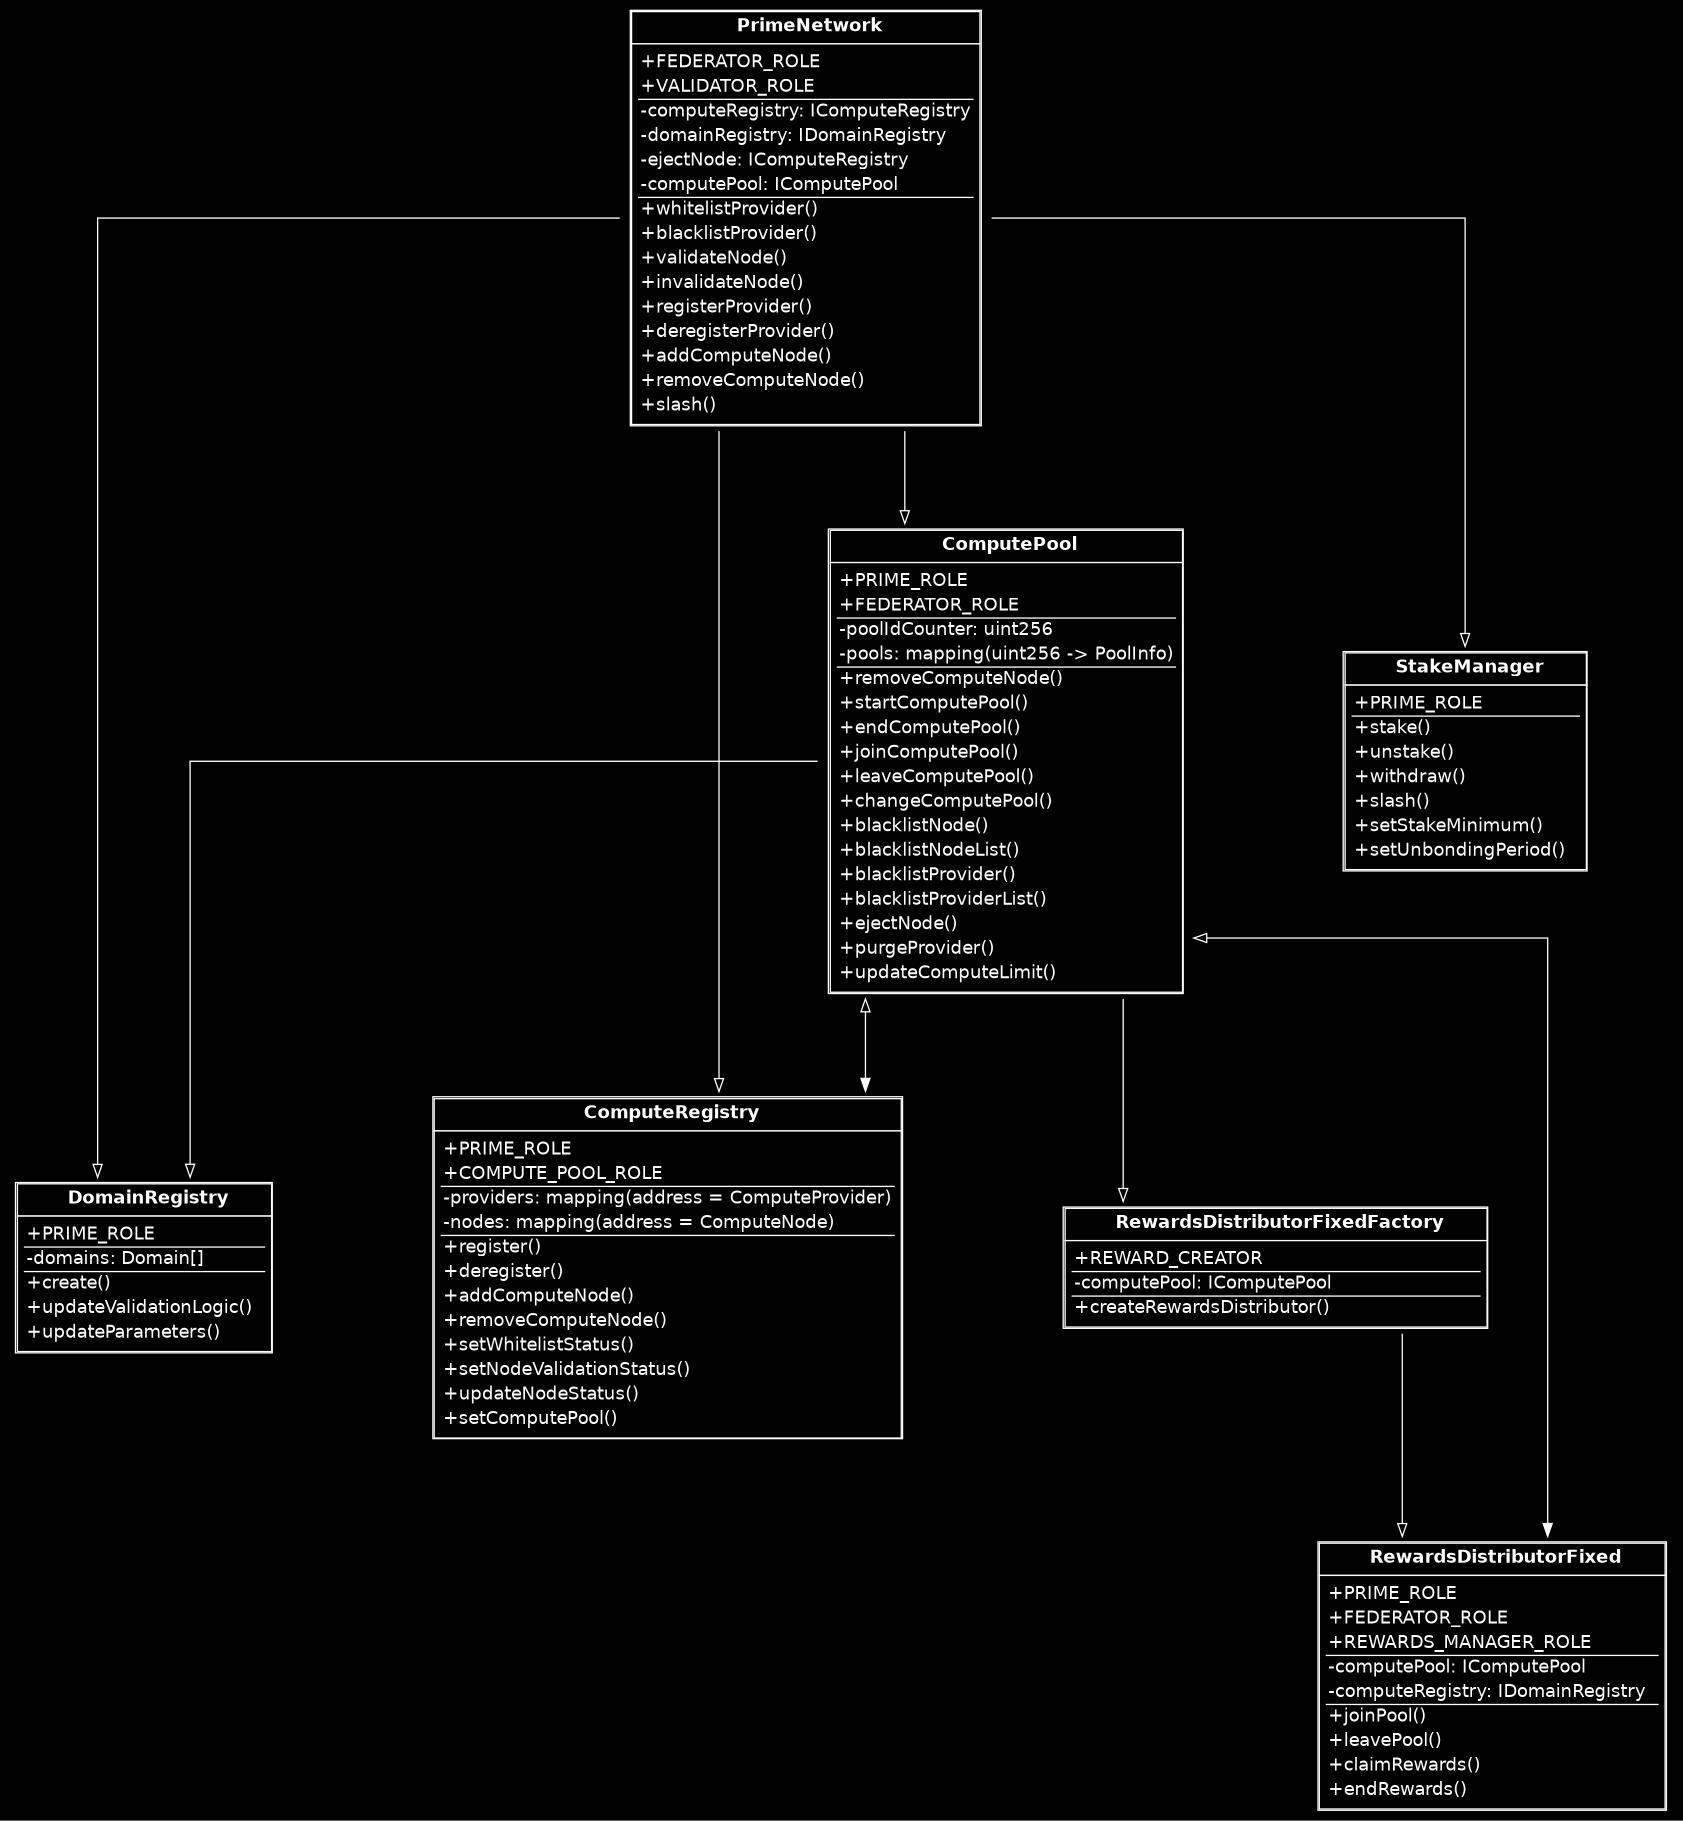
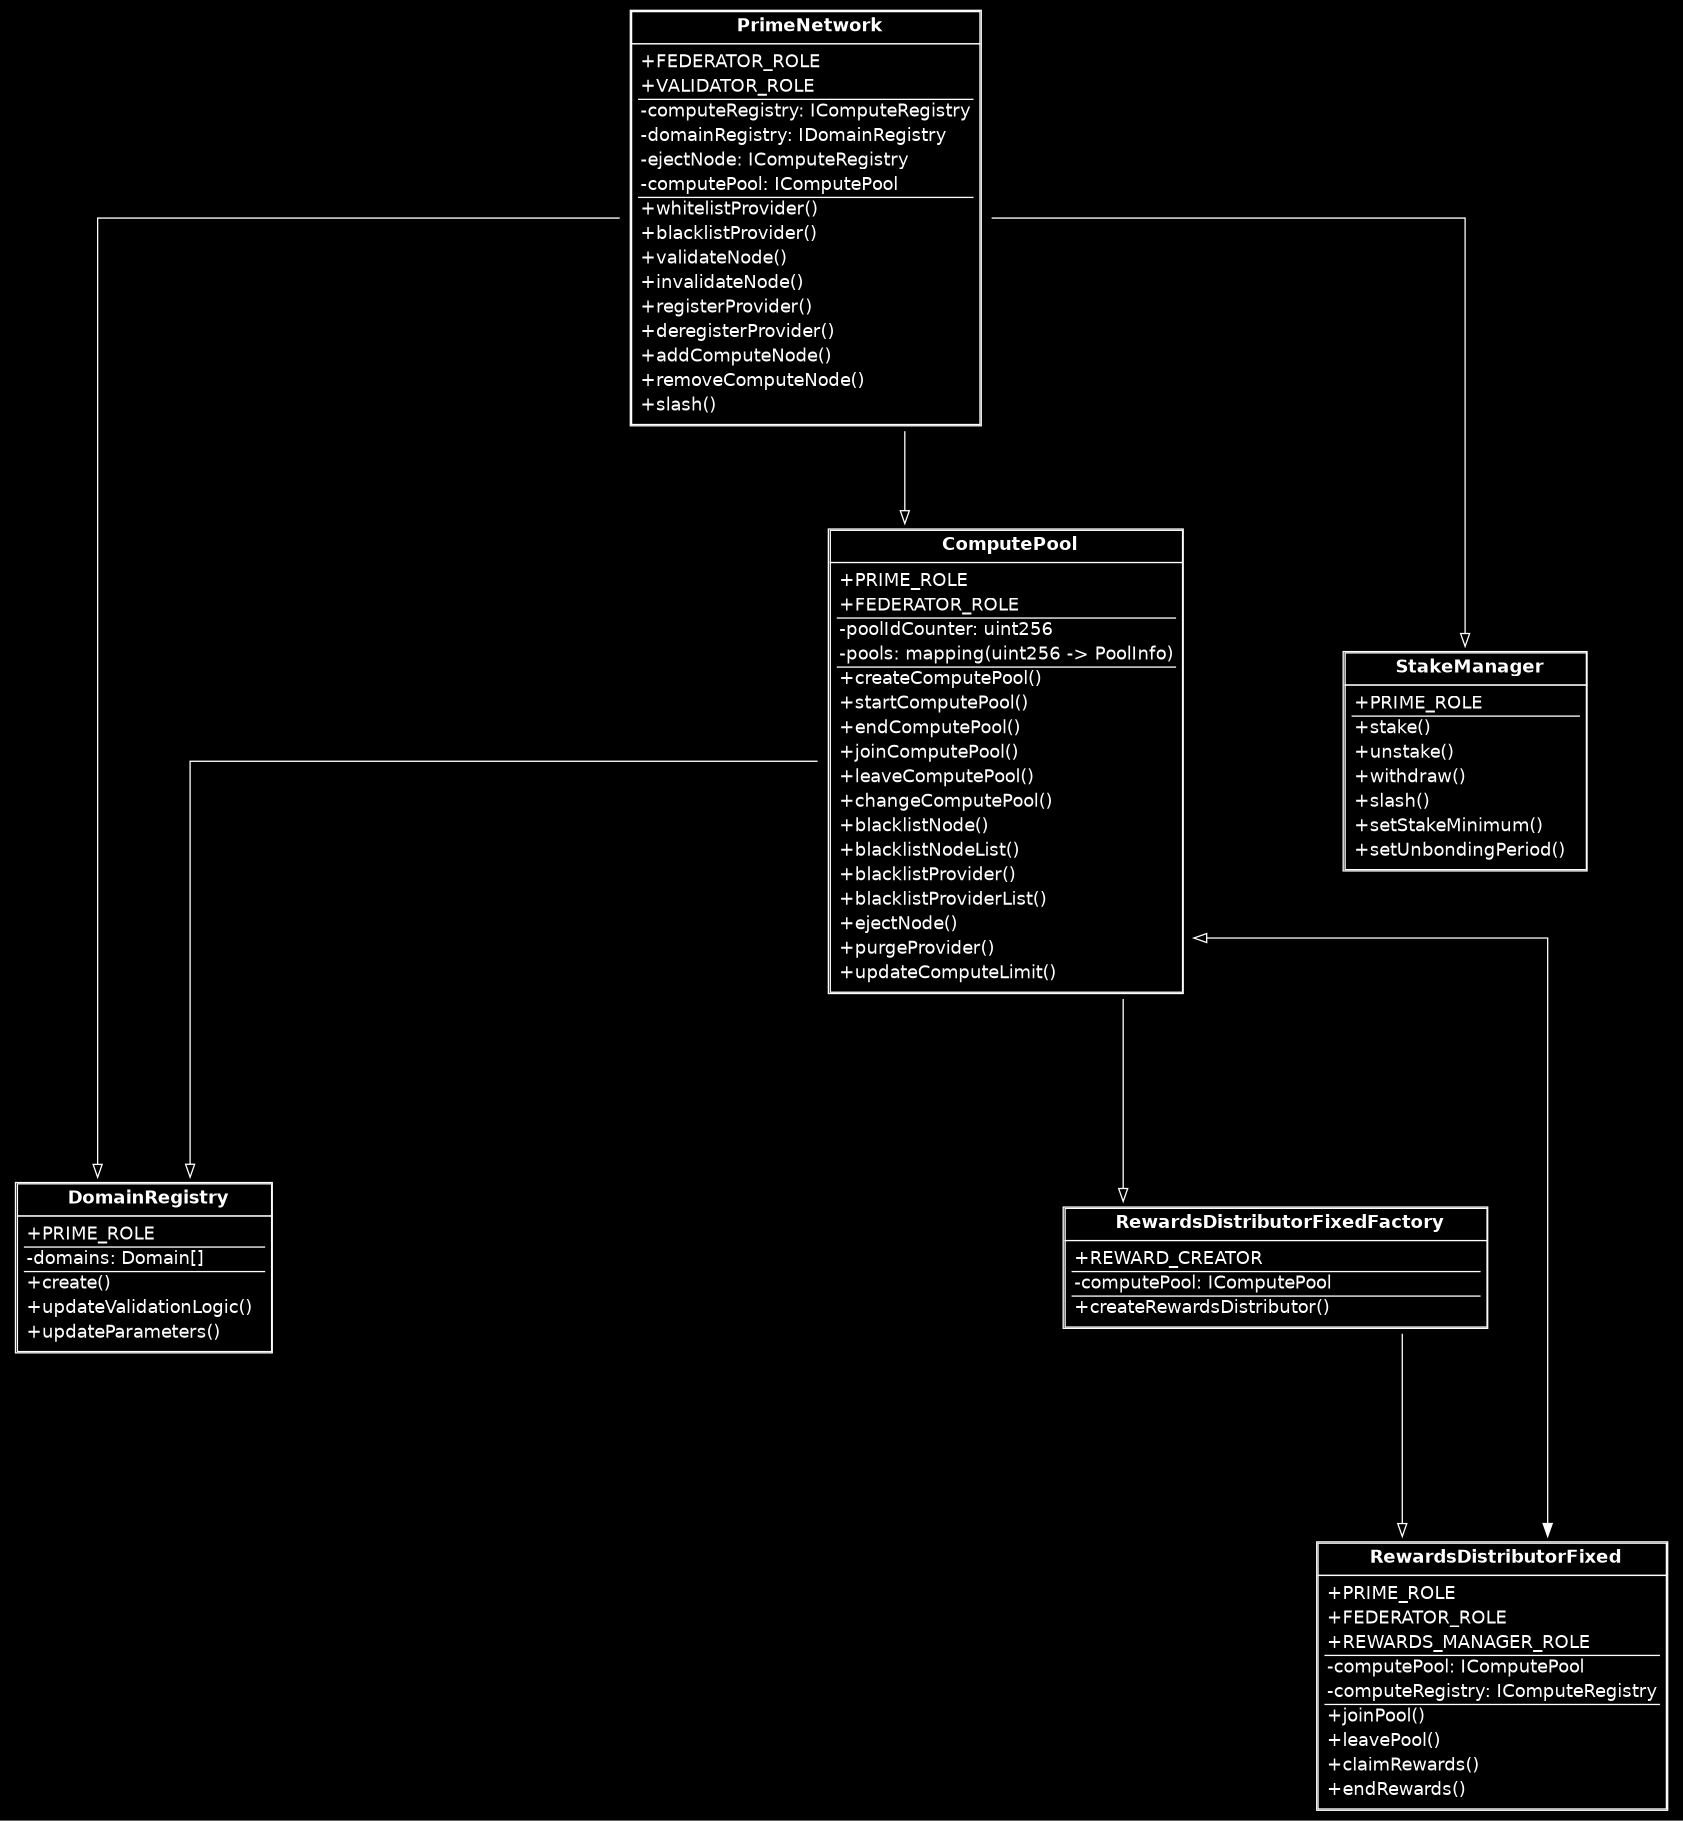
(952, 679) -> (941, 679)
(668, 1268) -> none
(1488, 1692) -> (1492, 1692)
